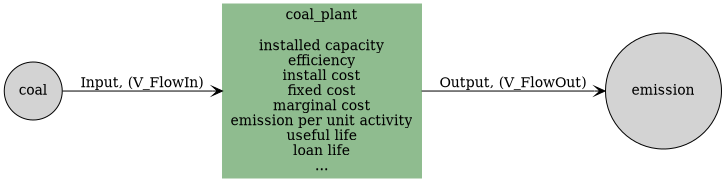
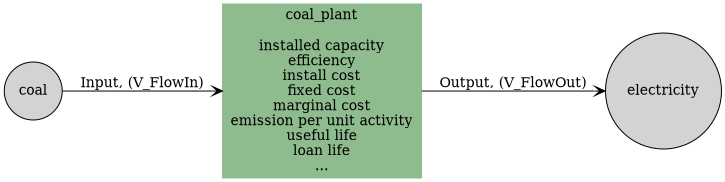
(663, 91) -> (663, 91)
